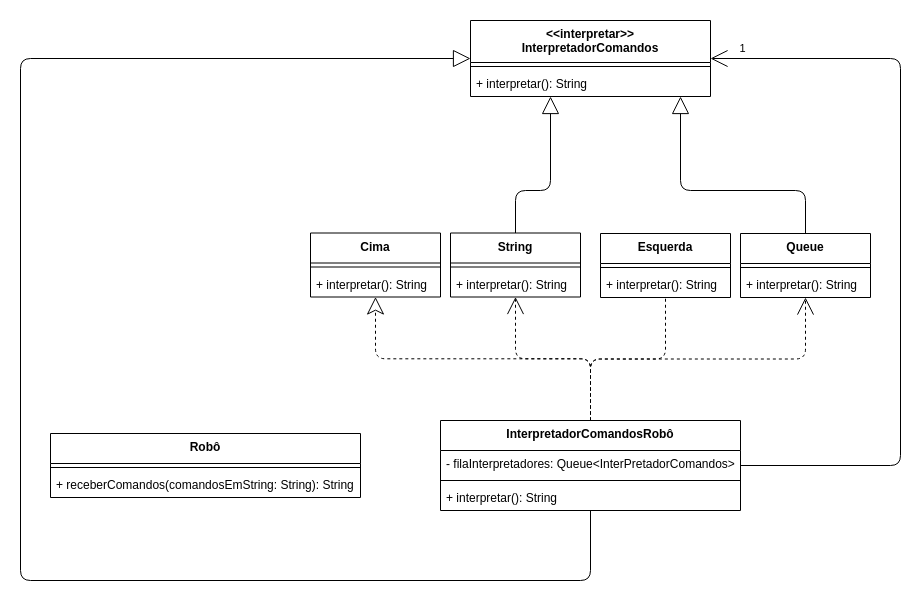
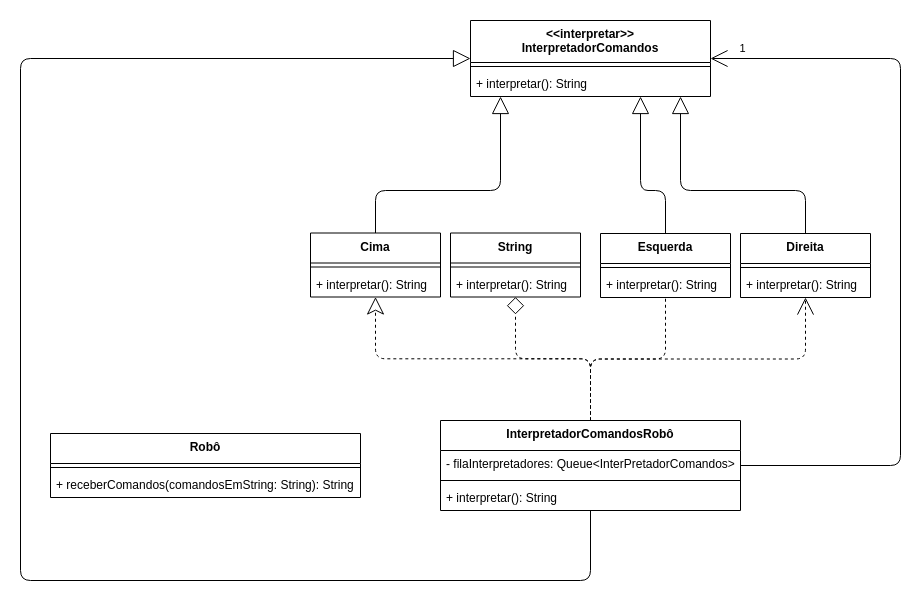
none -> (641, 177)
(550, 182) -> none
none -> (455, 191)
(806, 248) -> (806, 248)
(516, 307) -> (516, 314)
